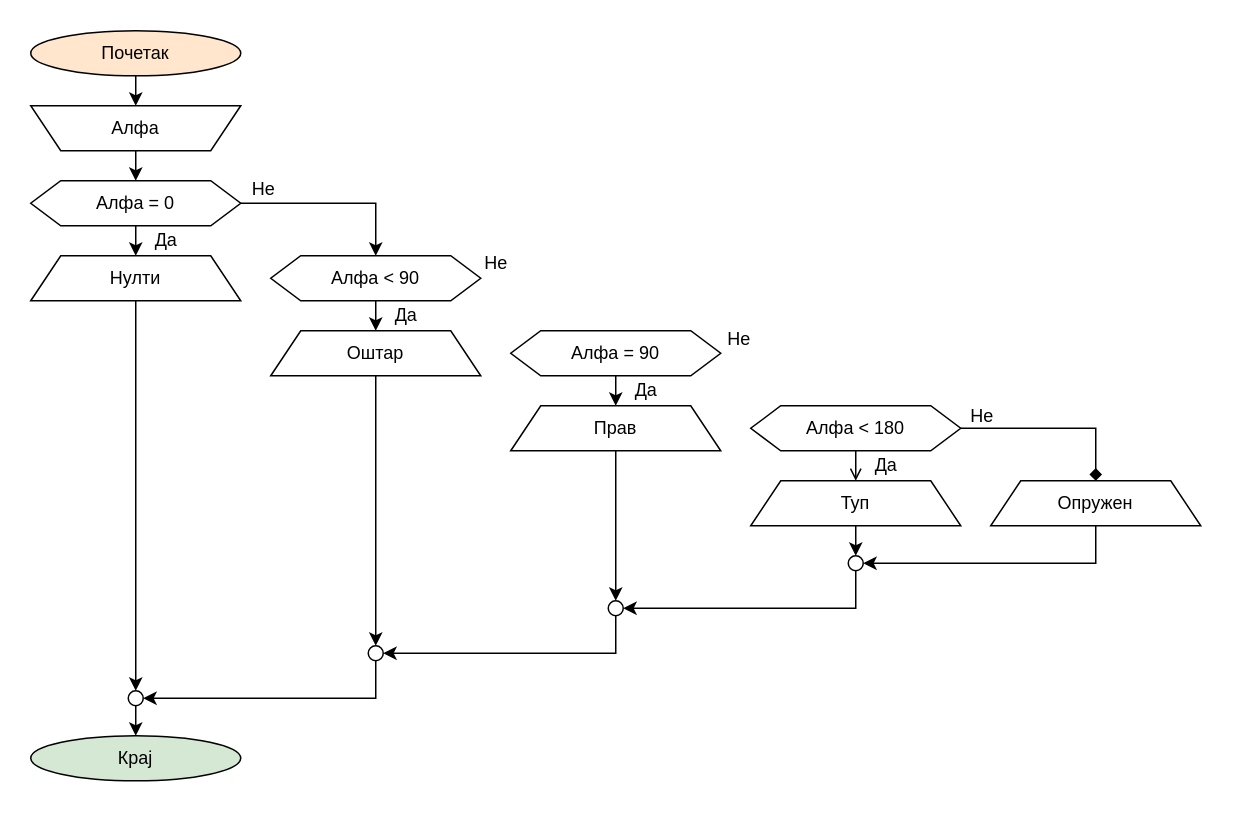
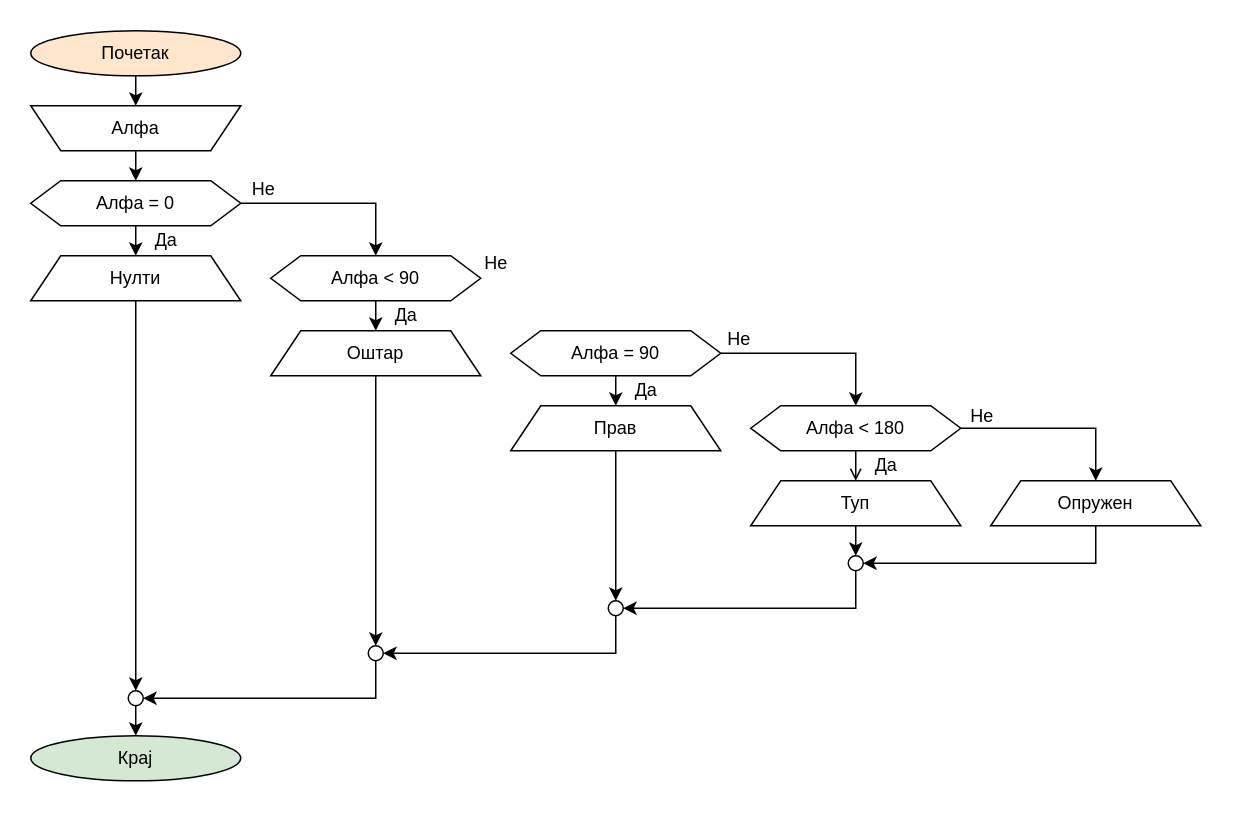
none -> (809, 353)
(1096, 468) -> (1096, 469)
